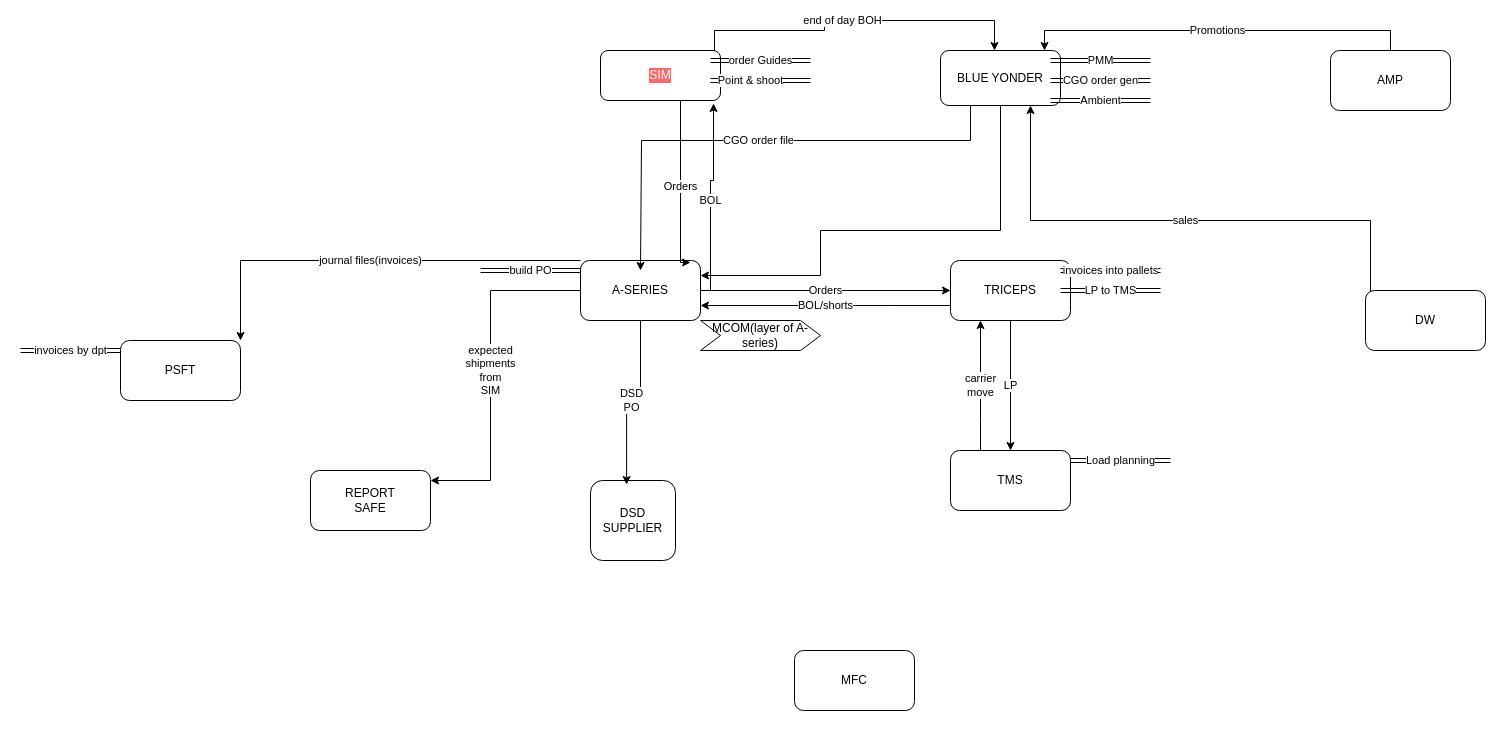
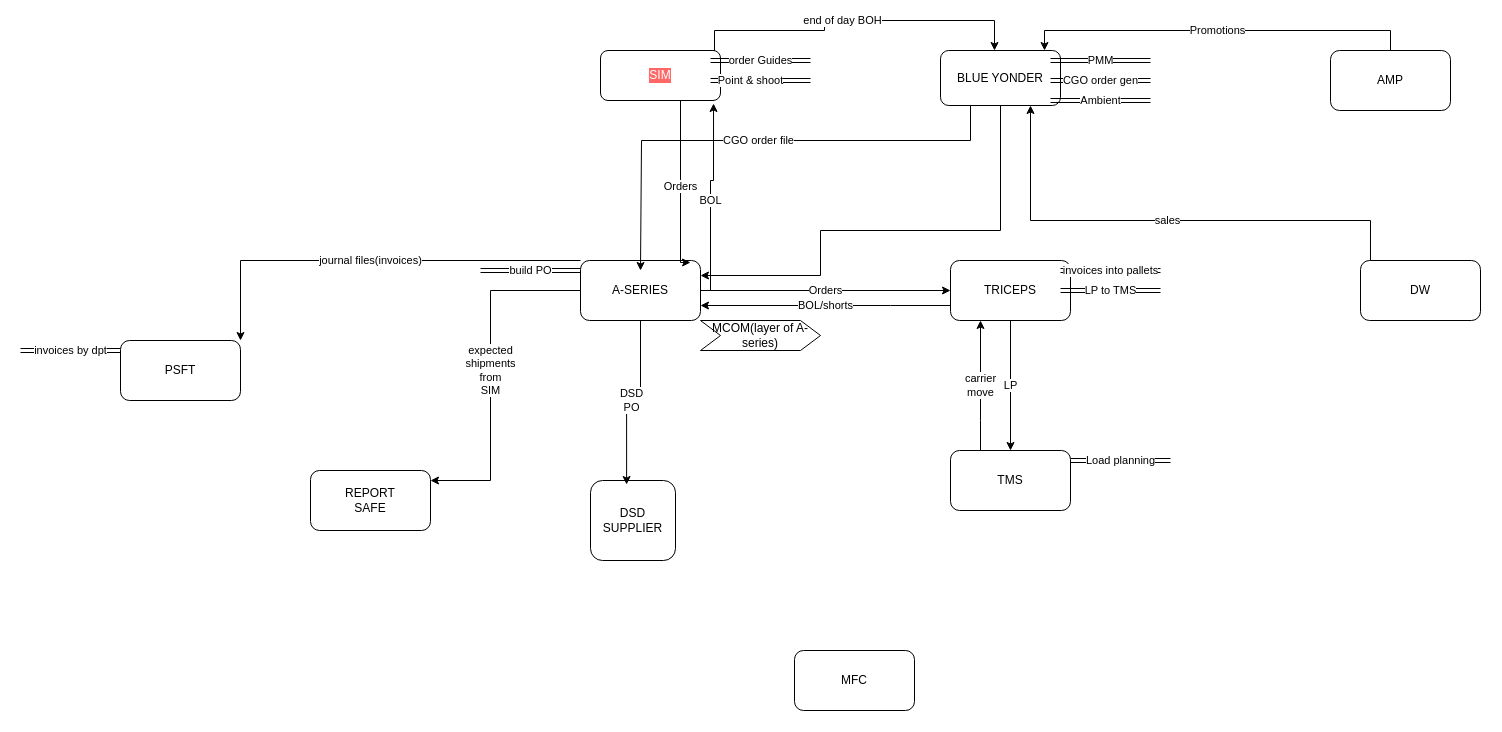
(1426, 321) -> (1421, 291)
